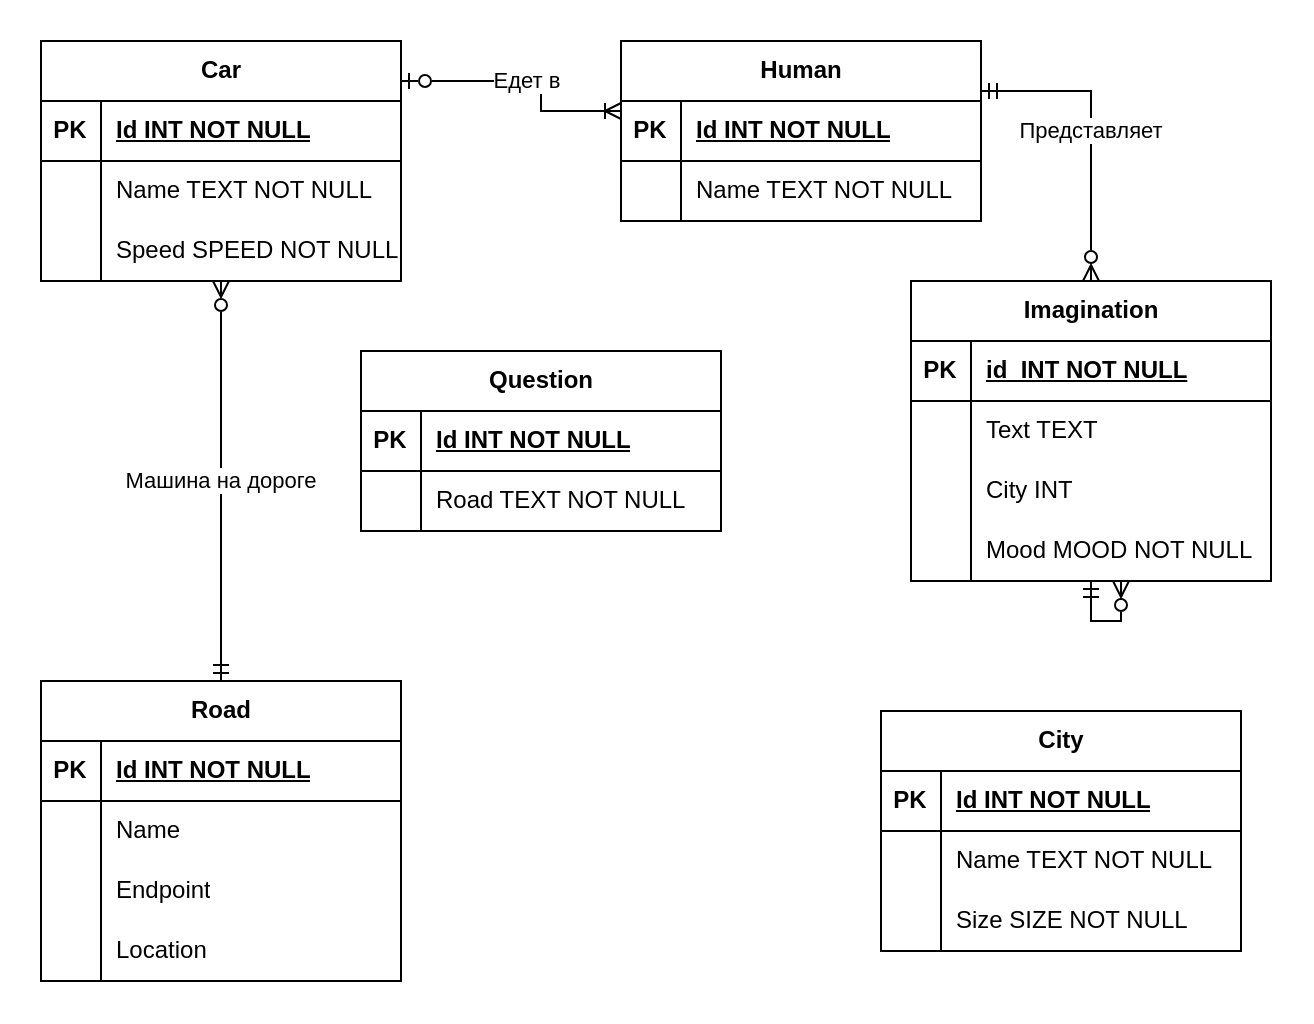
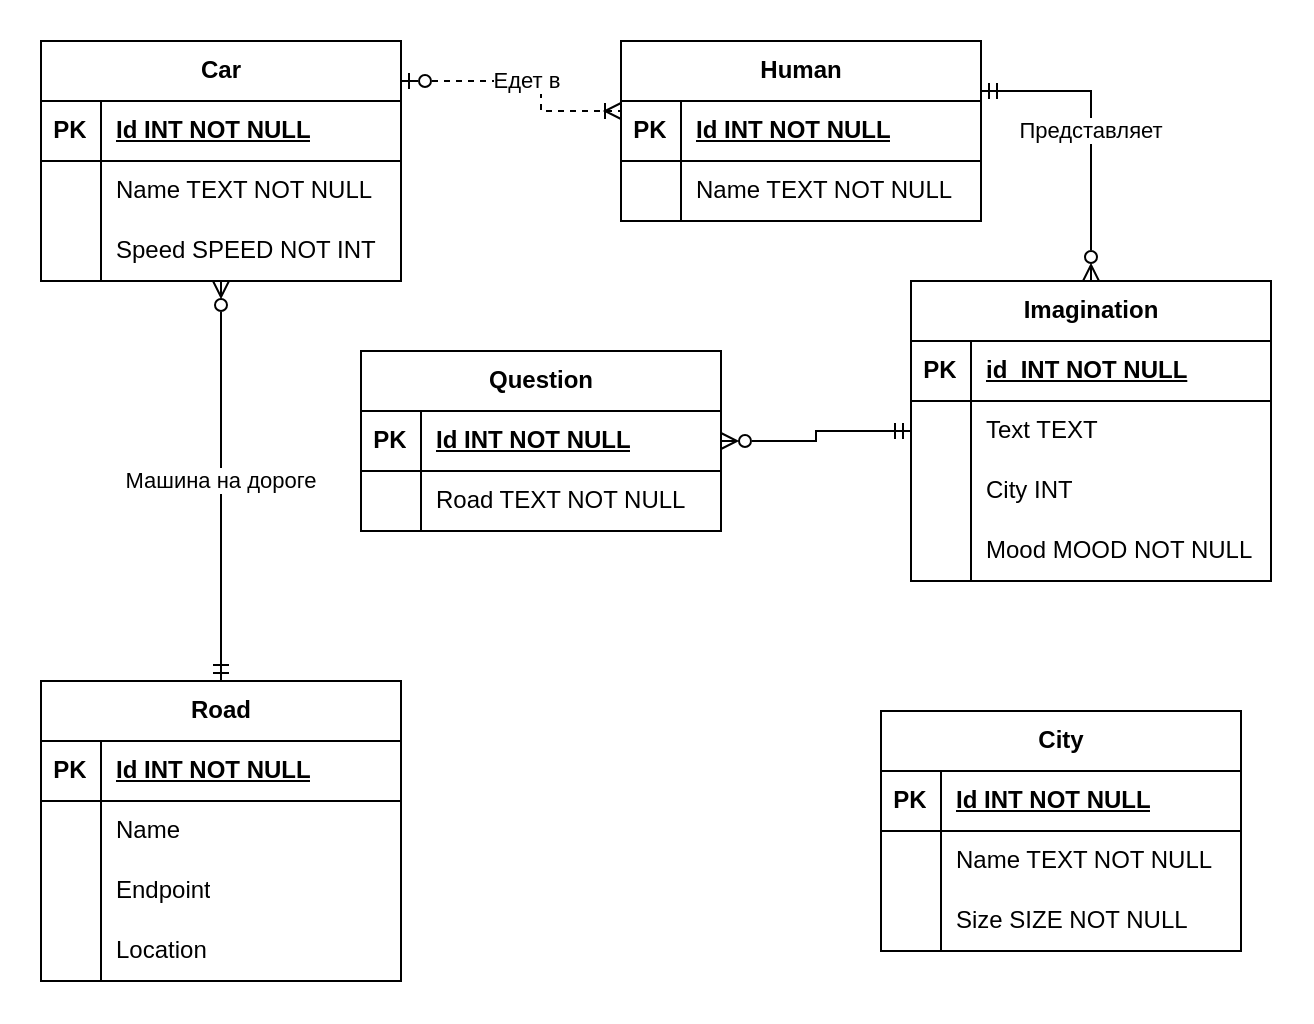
(571, 111) -> (571, 111)
(242, 251) -> (235, 251)
(1092, 621) -> (825, 431)
